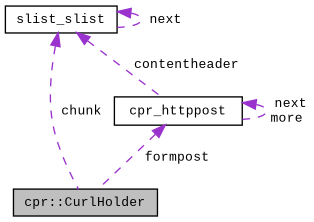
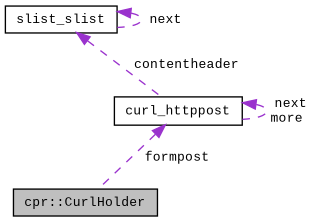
(178, 111) -> (178, 111)
(52, 120) -> none
